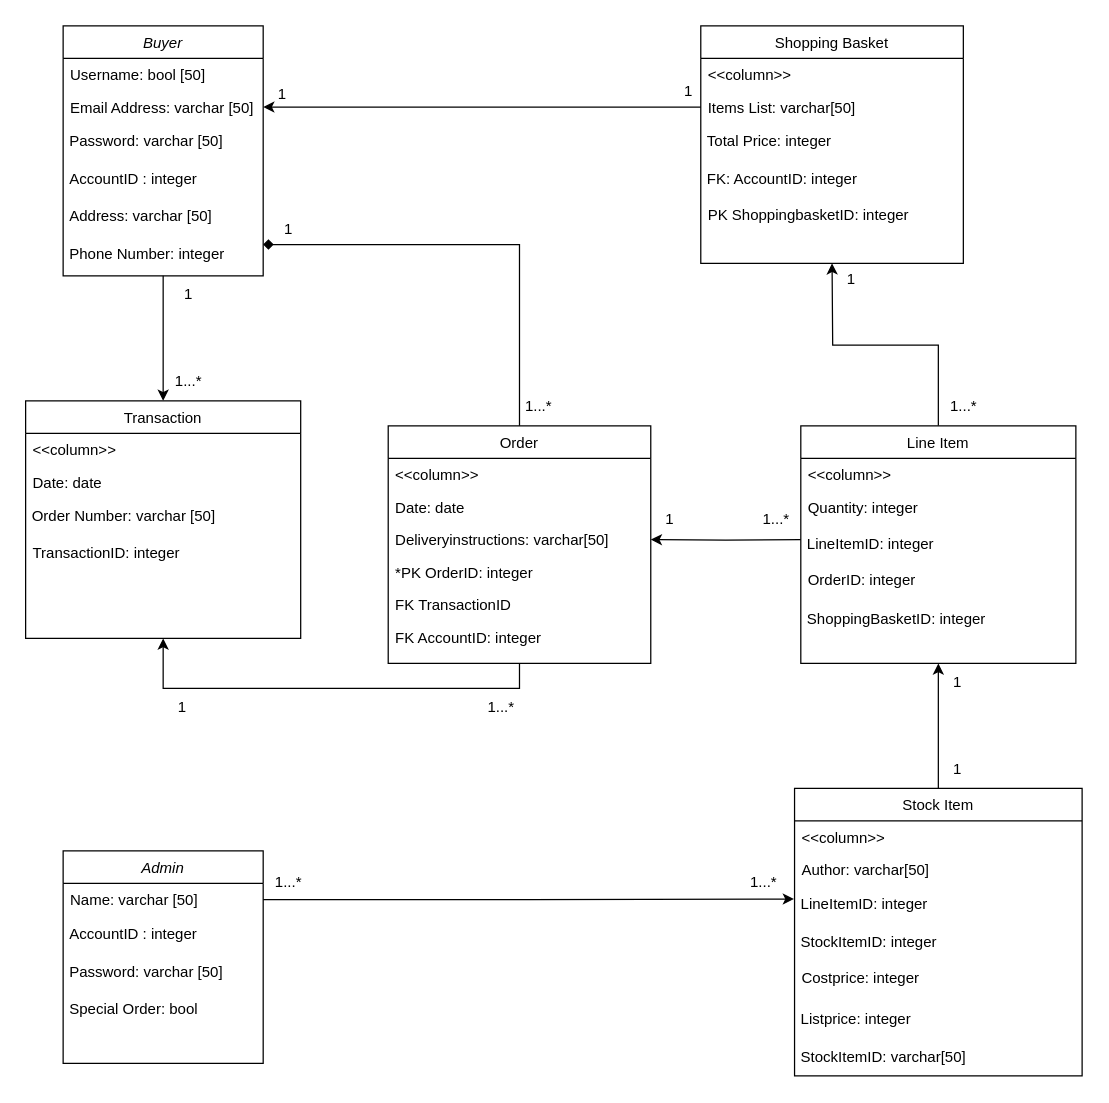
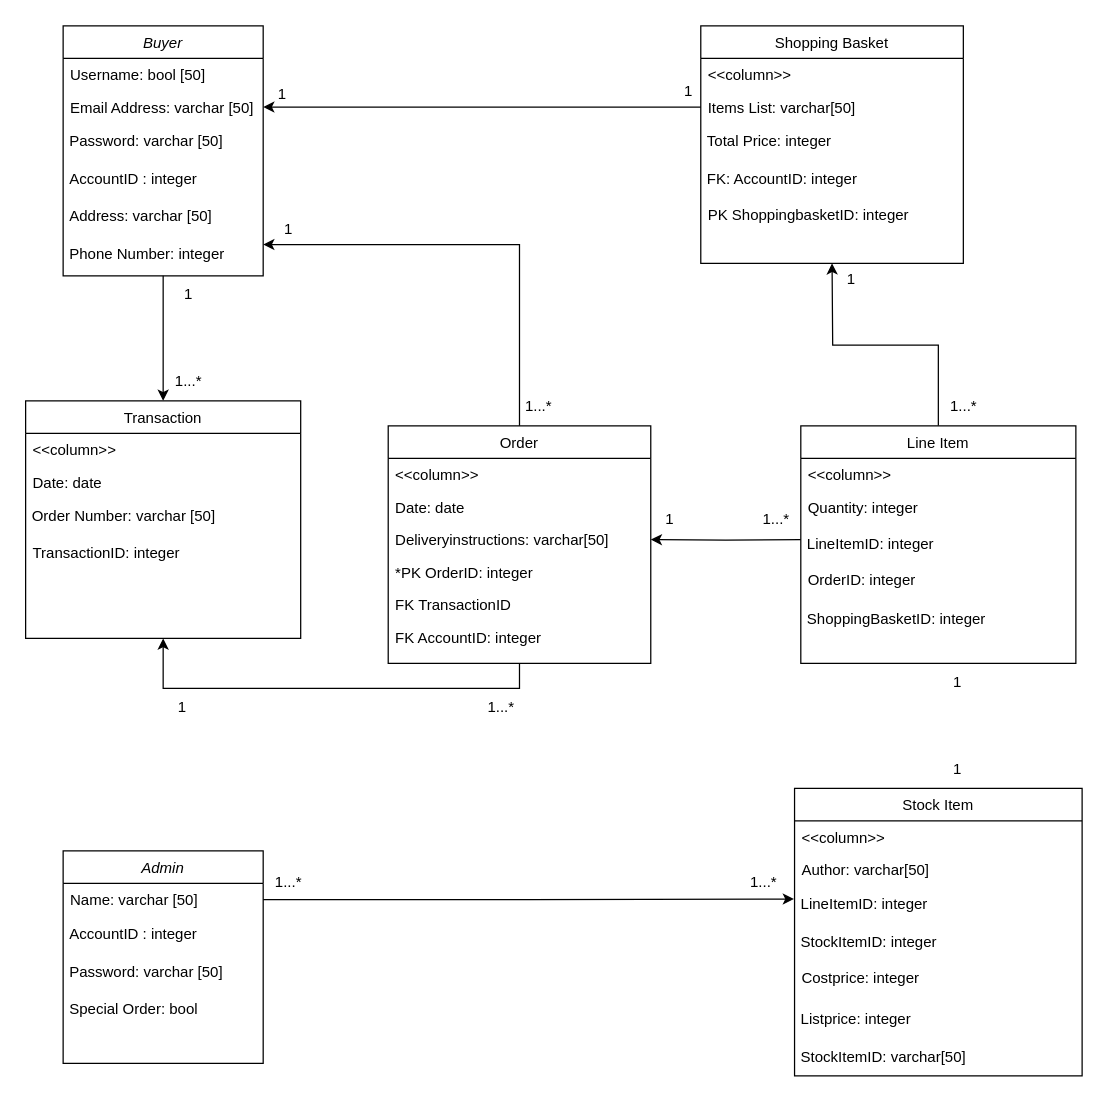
(274, 244) -> (273, 244)
(938, 730) -> none
